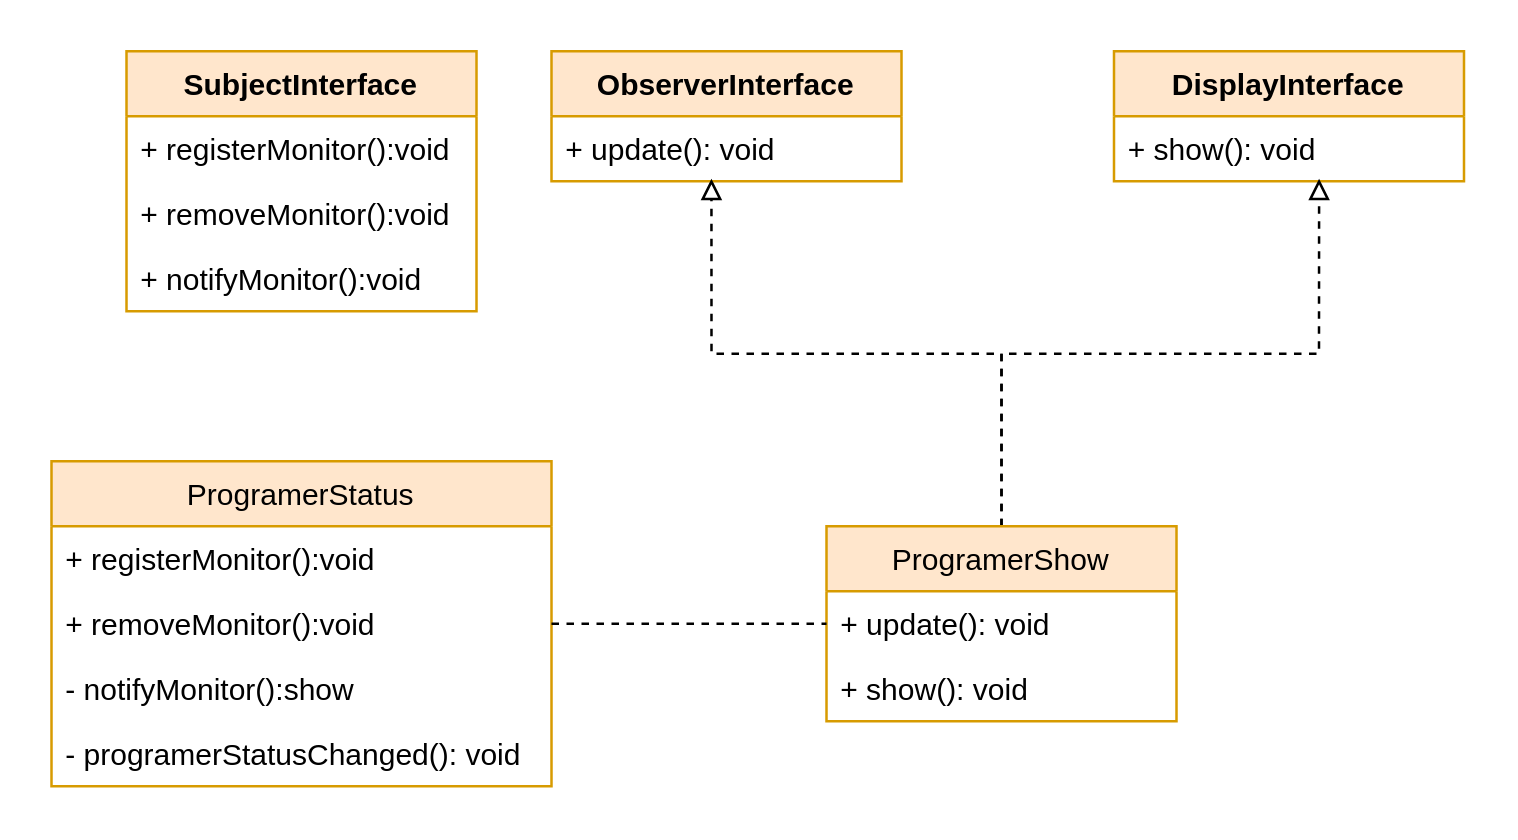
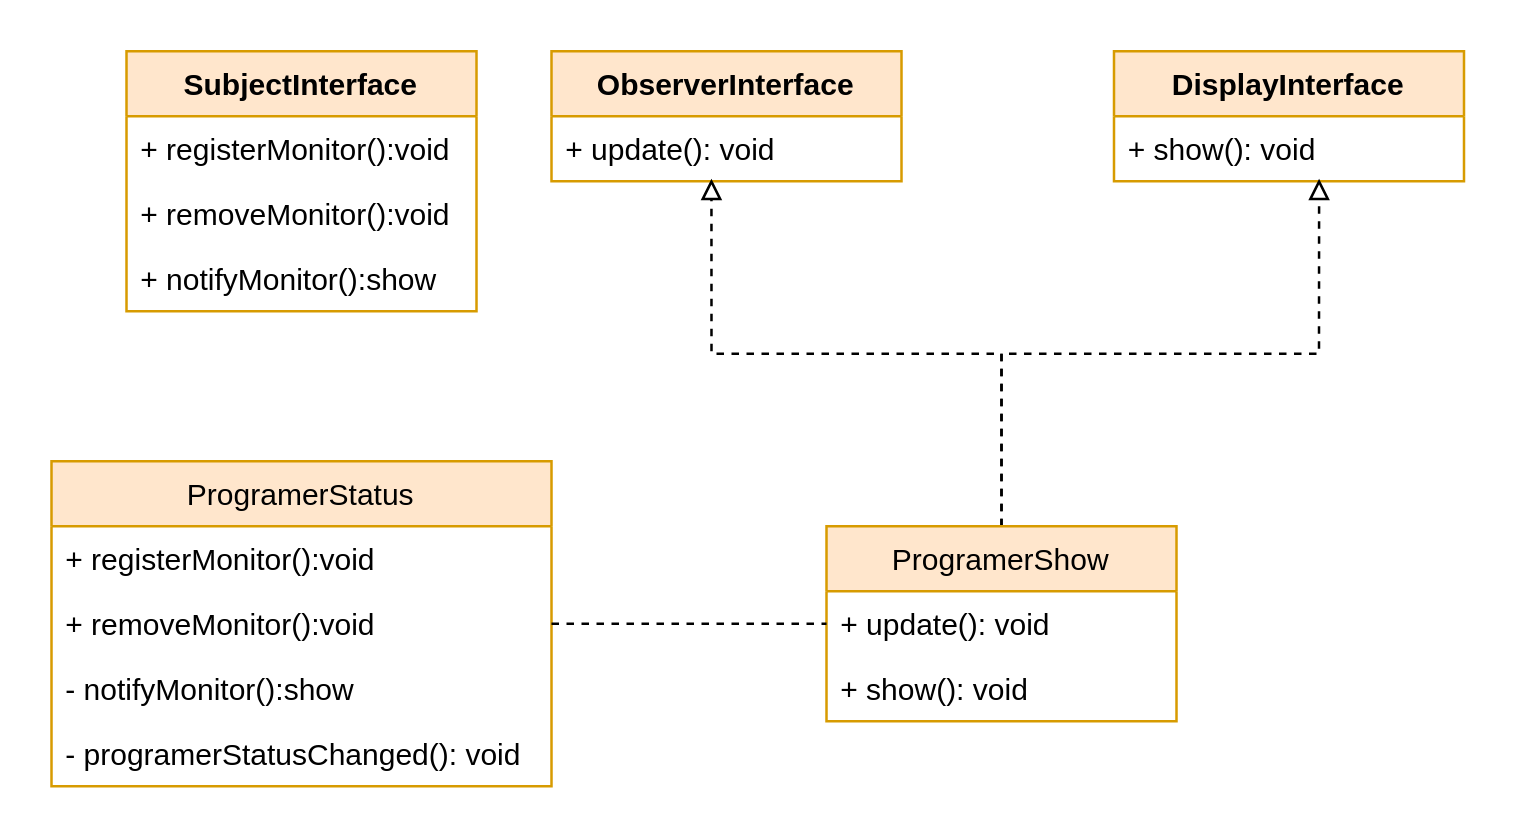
(305, 280) -> (309, 280)
